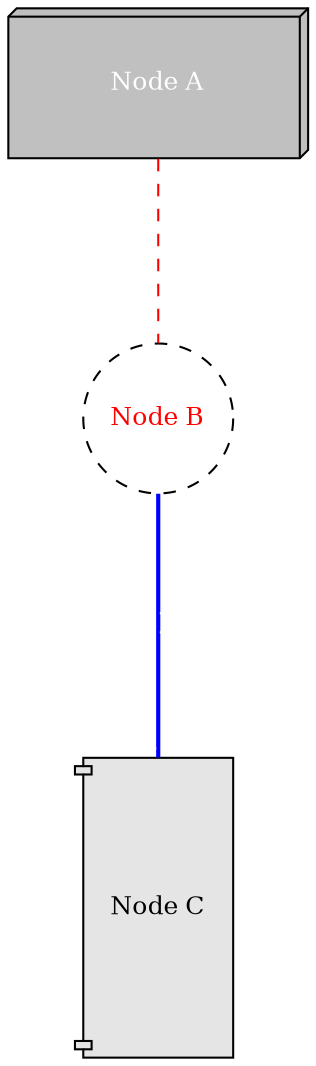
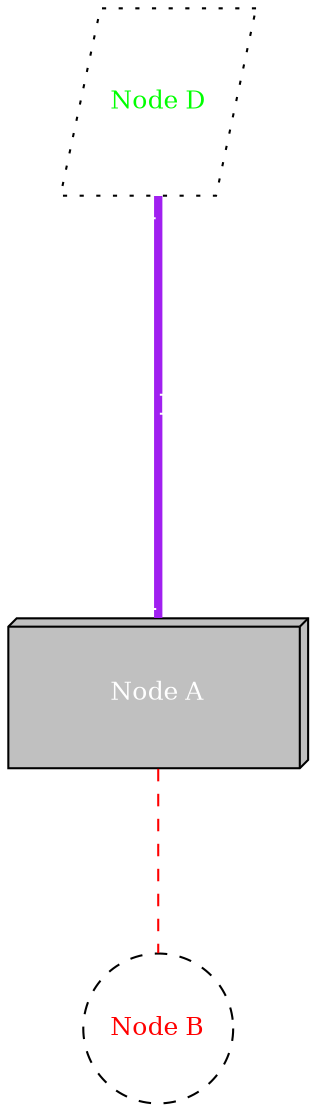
none -> (158, 102)
(158, 908) -> none
